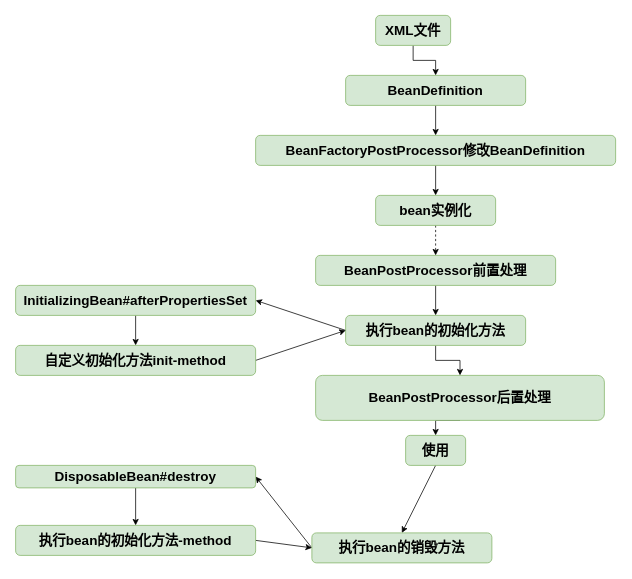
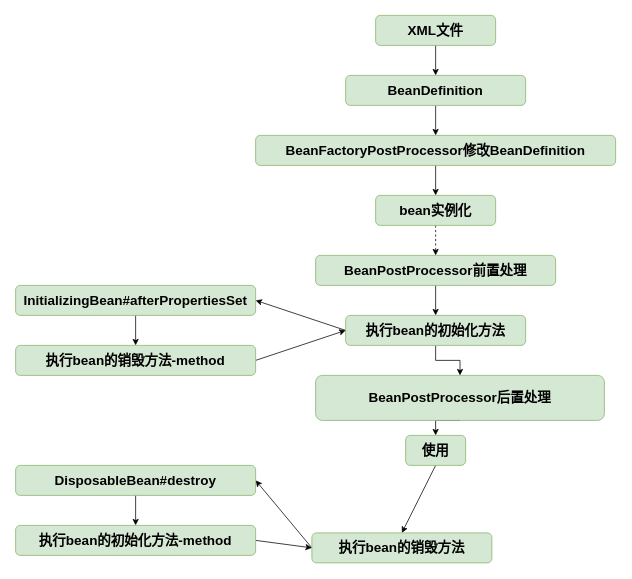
(413, 30) -> (435, 30)
(135, 360) -> (135, 360)
(135, 477) -> (135, 480)
